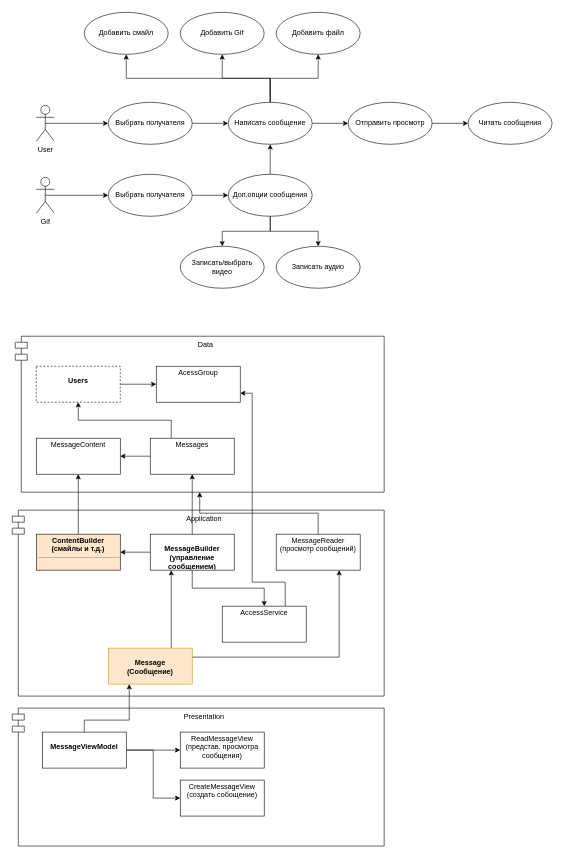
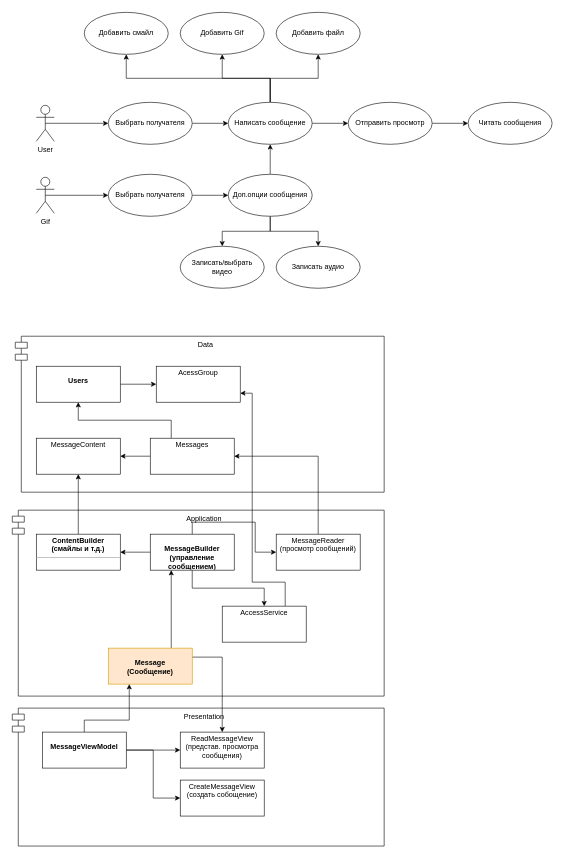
(78, 384) -> (78, 384)
(192, 479) -> (255, 551)
(200, 497) -> (318, 456)
(78, 552) -> (78, 552)
(339, 575) -> (222, 726)
